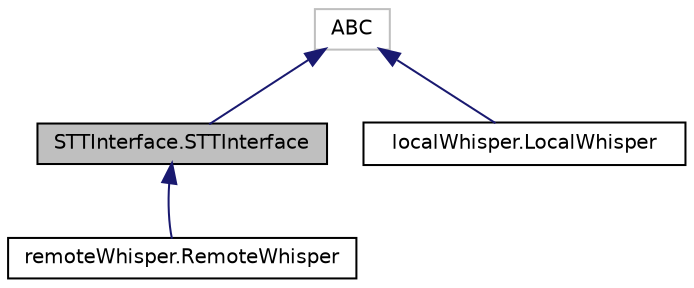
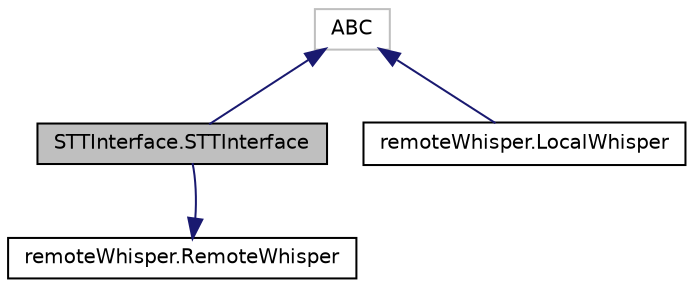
(524, 144) -> (524, 144)
(169, 211) -> (196, 191)
